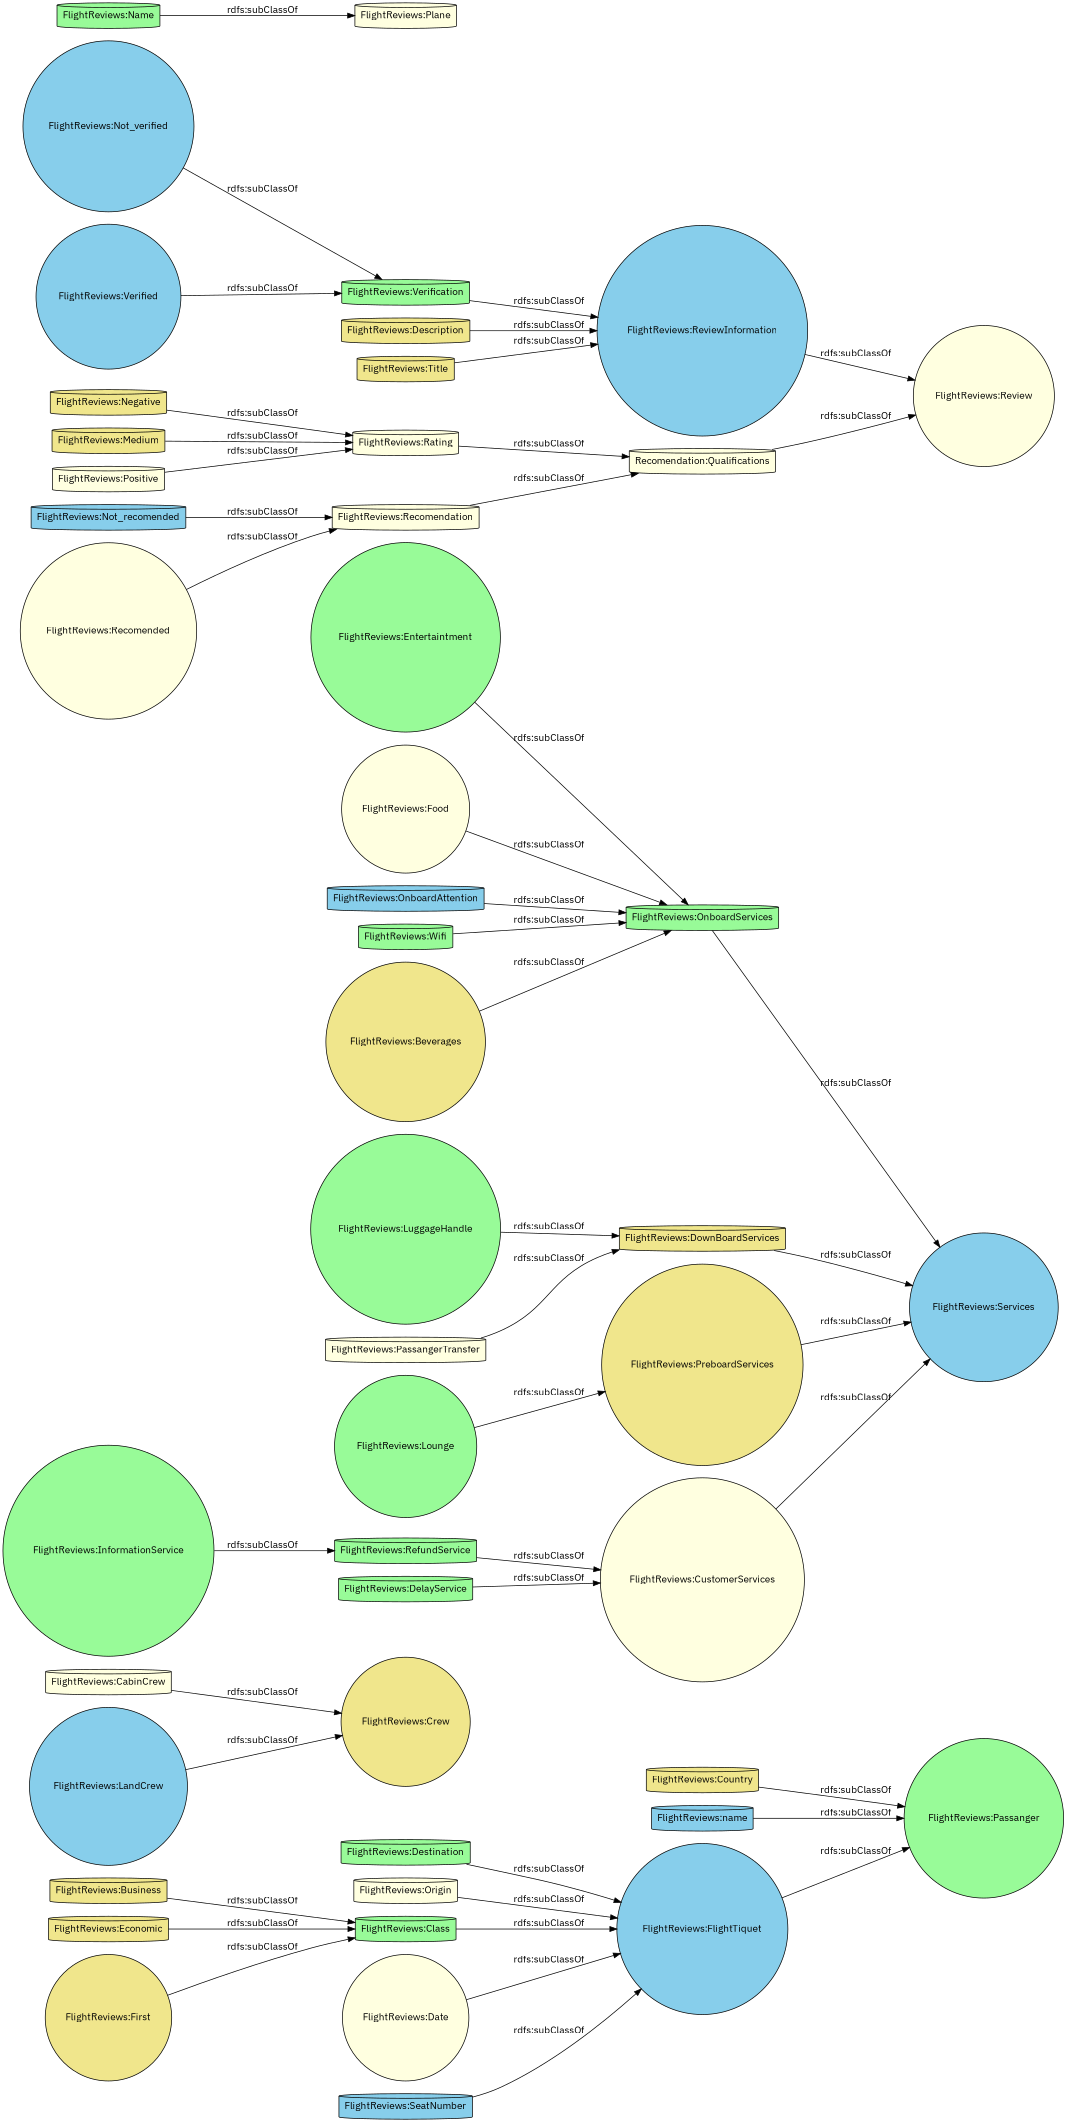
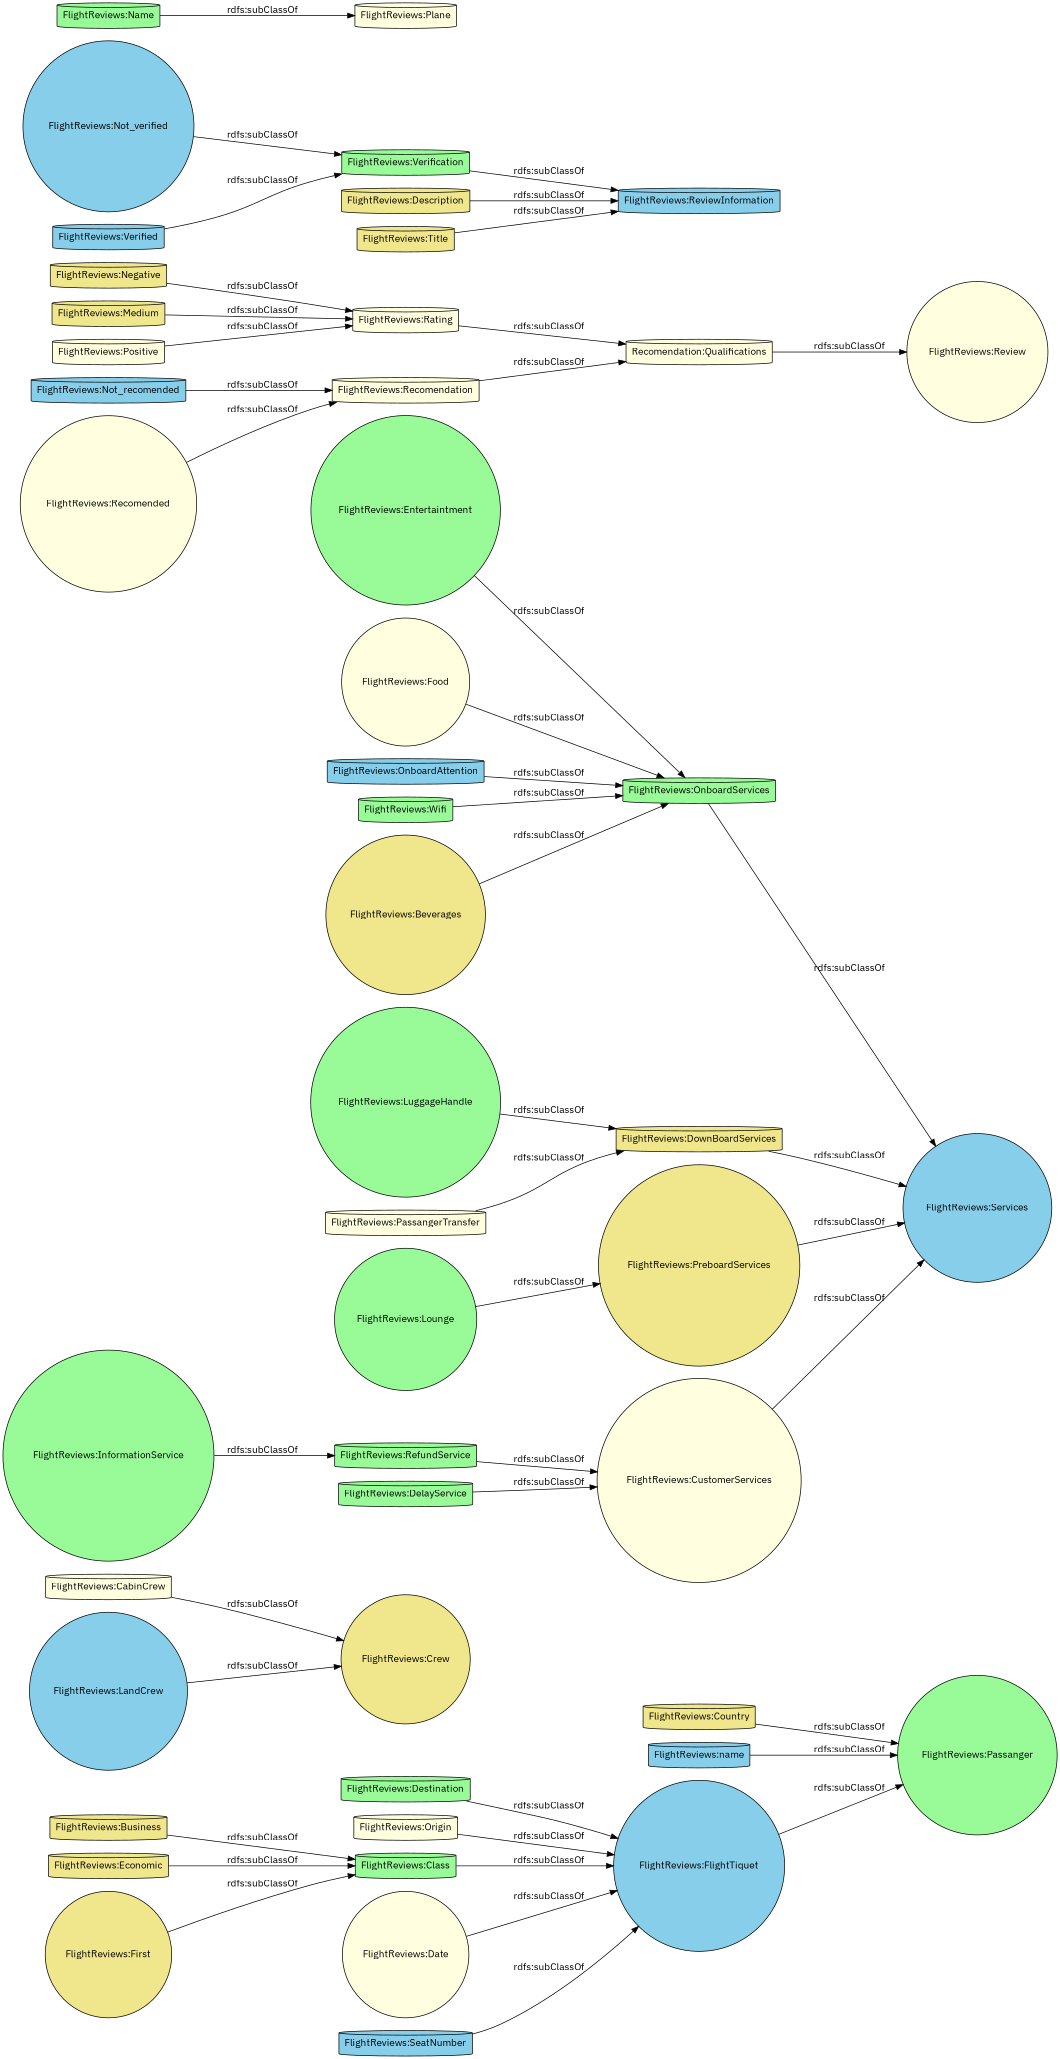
(108, 297) -> (108, 237)
(702, 331) -> (699, 201)
(856, 366) -> none
